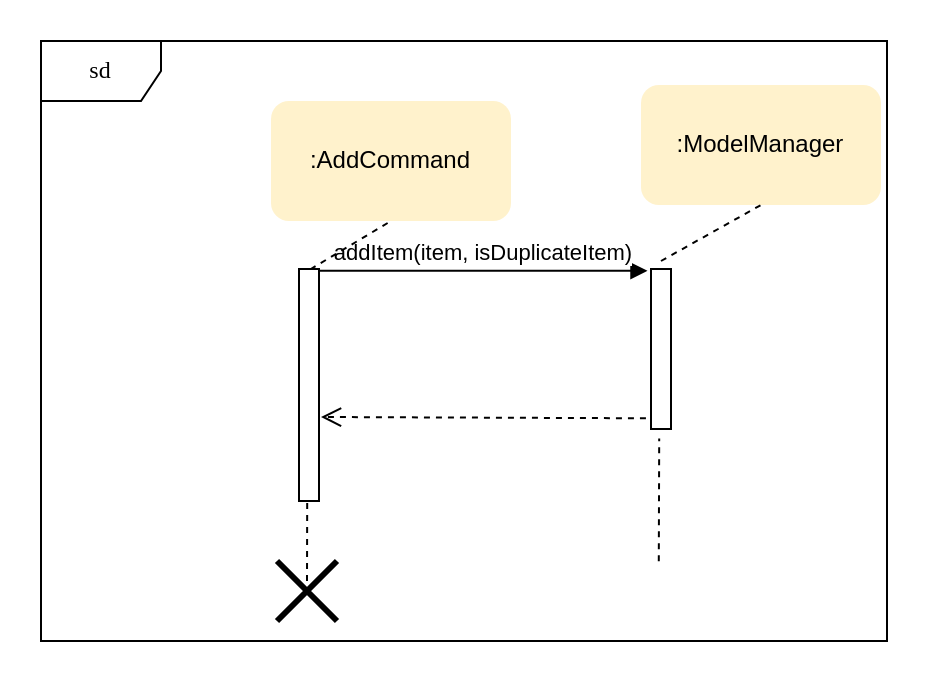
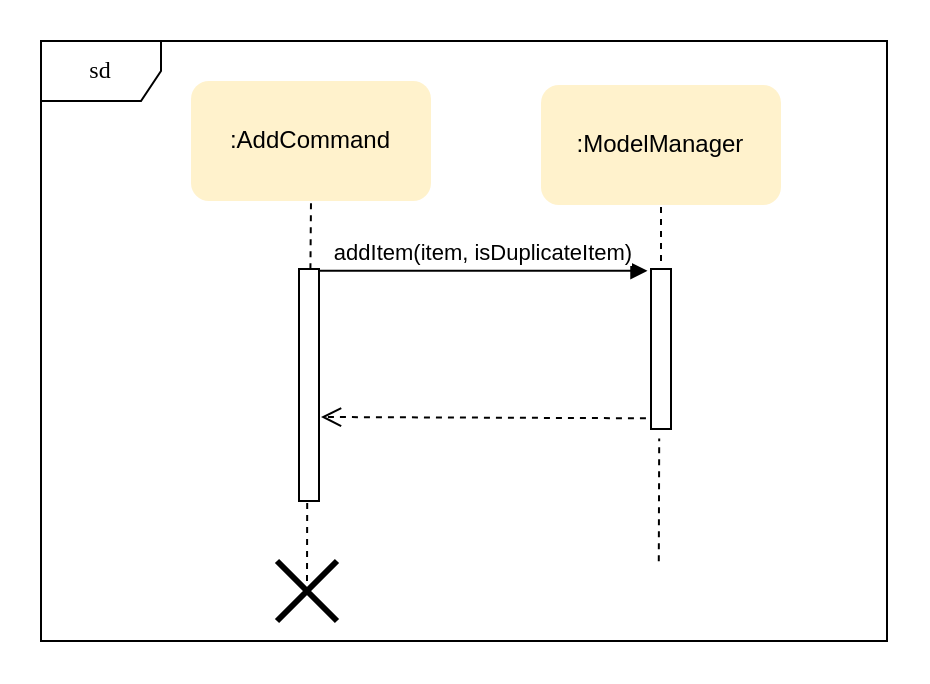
(761, 145) -> (661, 145)
(391, 161) -> (311, 141)
